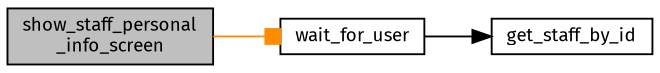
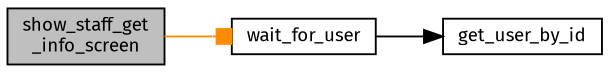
(110, 36) -> (86, 36)
(572, 36) -> (523, 36)
